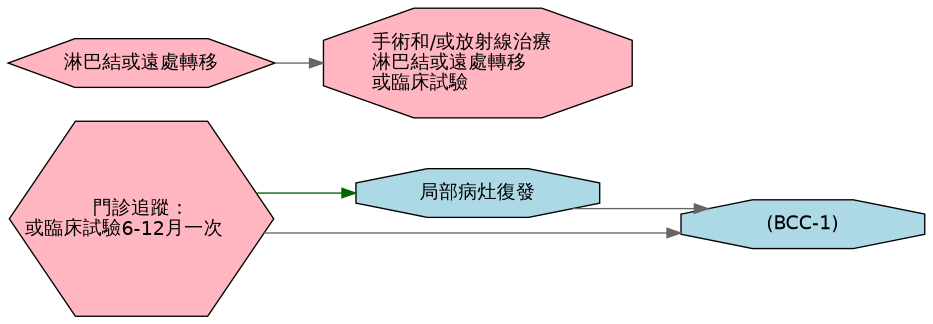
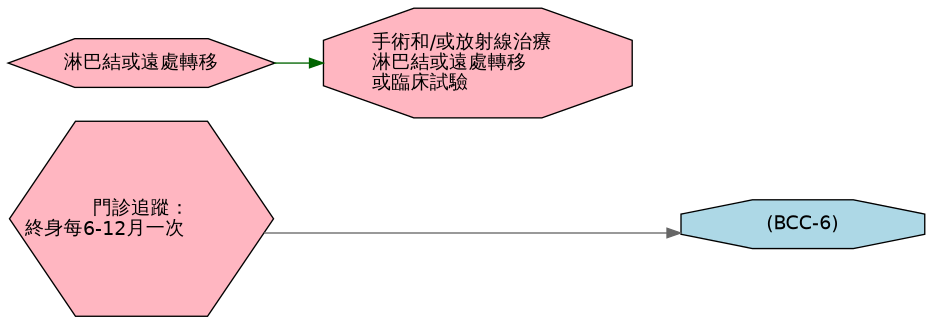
(292, 63) -> (292, 63)
(478, 193) -> none
(142, 219) -> (142, 219)
(803, 224) -> (803, 224)
